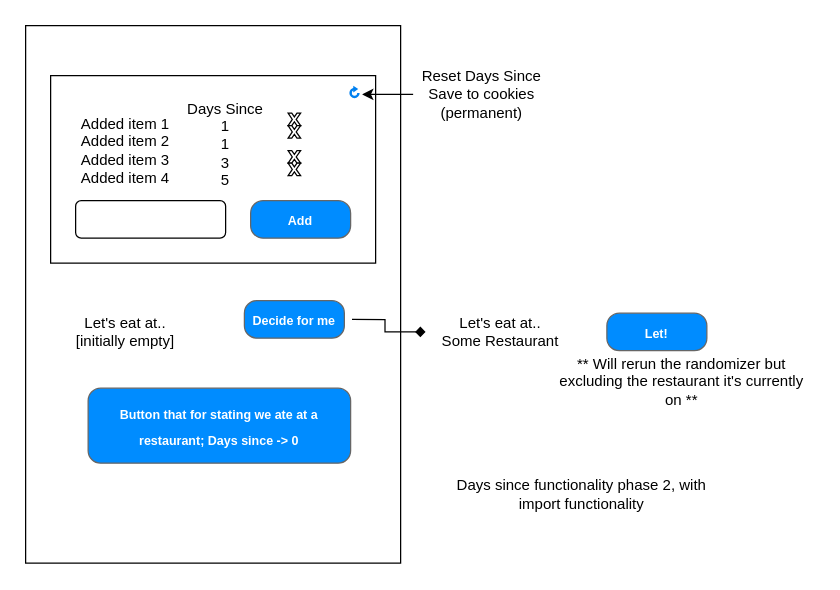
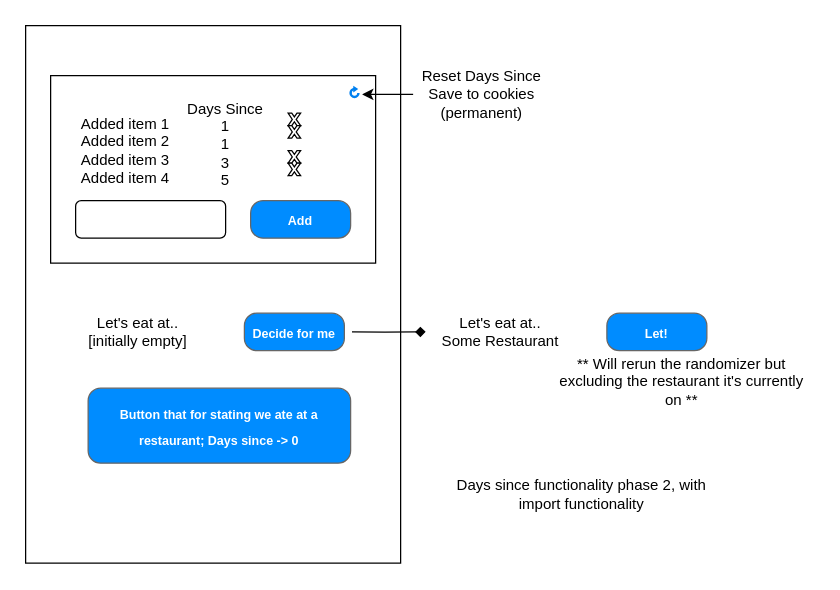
(294, 319) -> (294, 332)
(126, 332) -> (138, 332)
